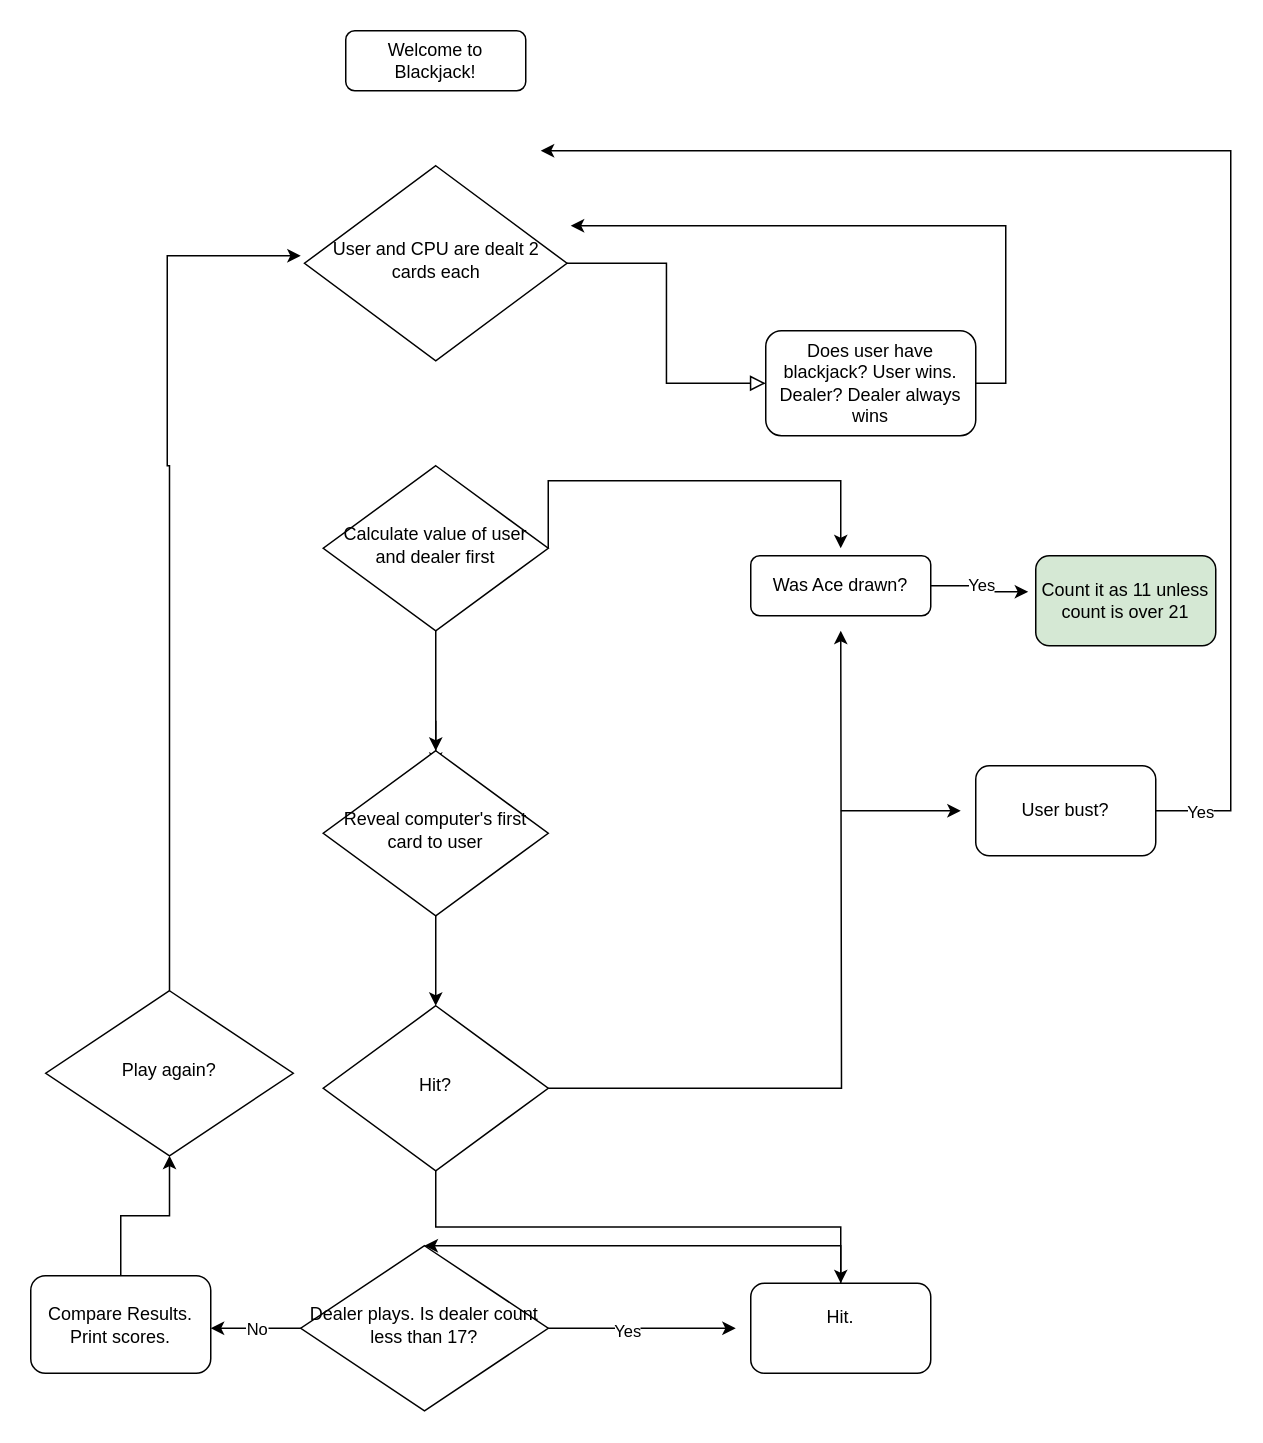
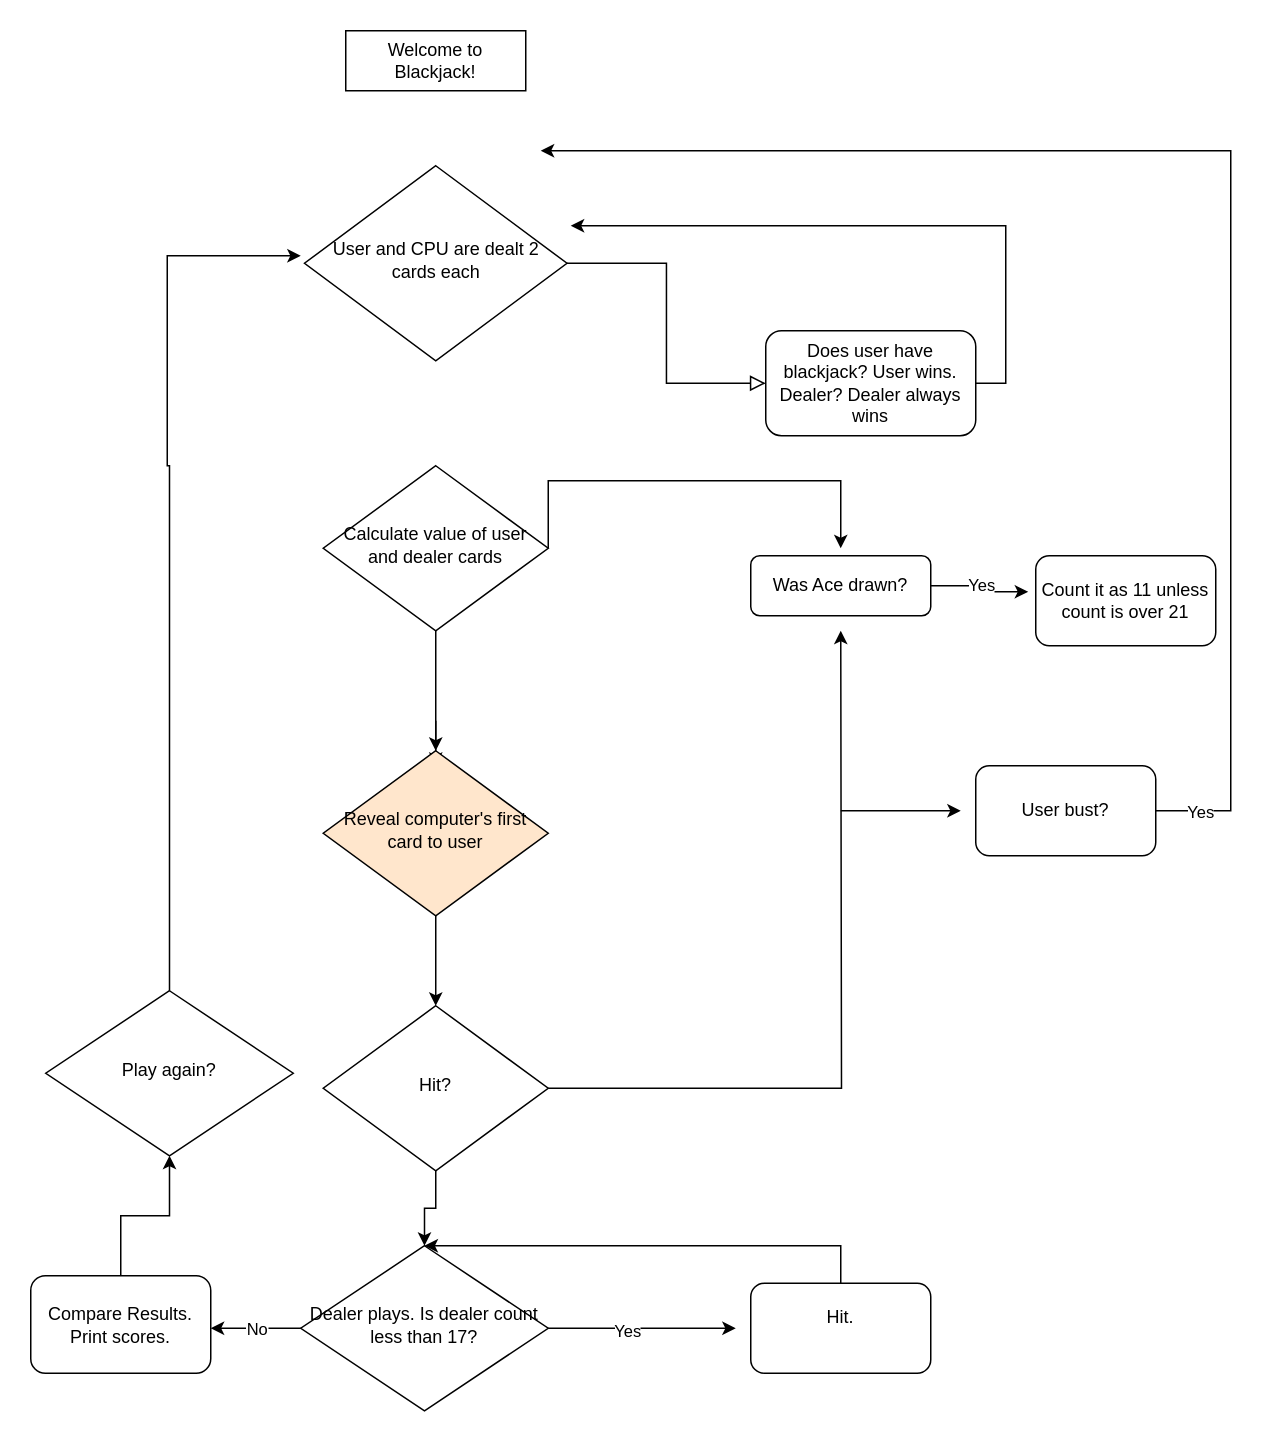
(436, 61) -> (436, 61)
(436, 545) -> (436, 545)
(1126, 601) -> (1126, 601)
(436, 833) -> (436, 833)
(636, 1227) -> (425, 1214)
